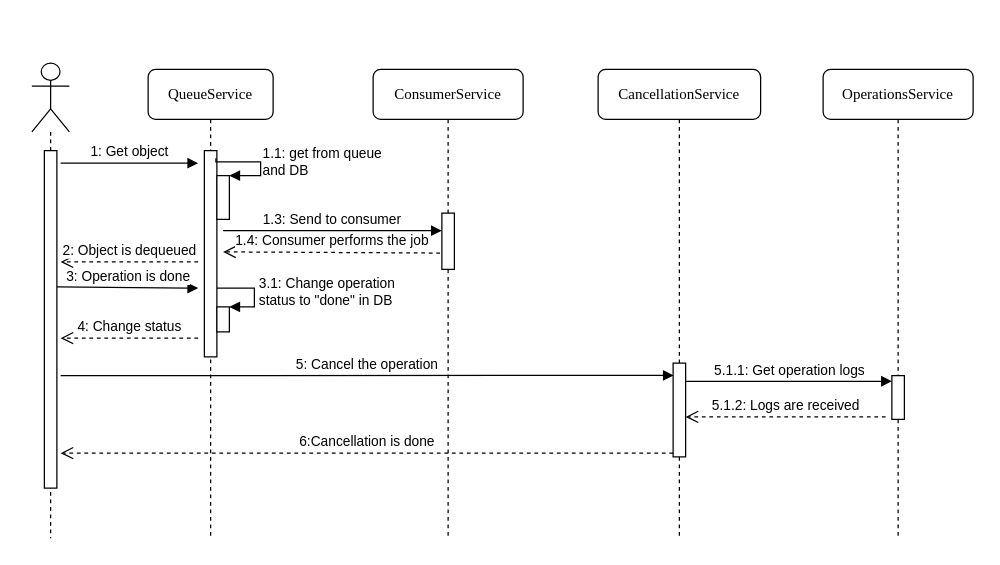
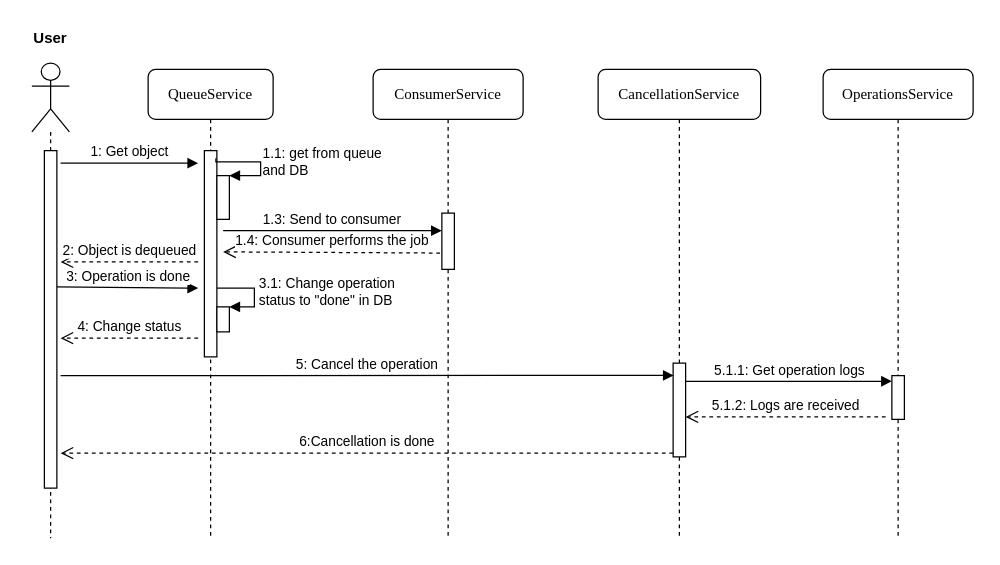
none -> (51, 38)
